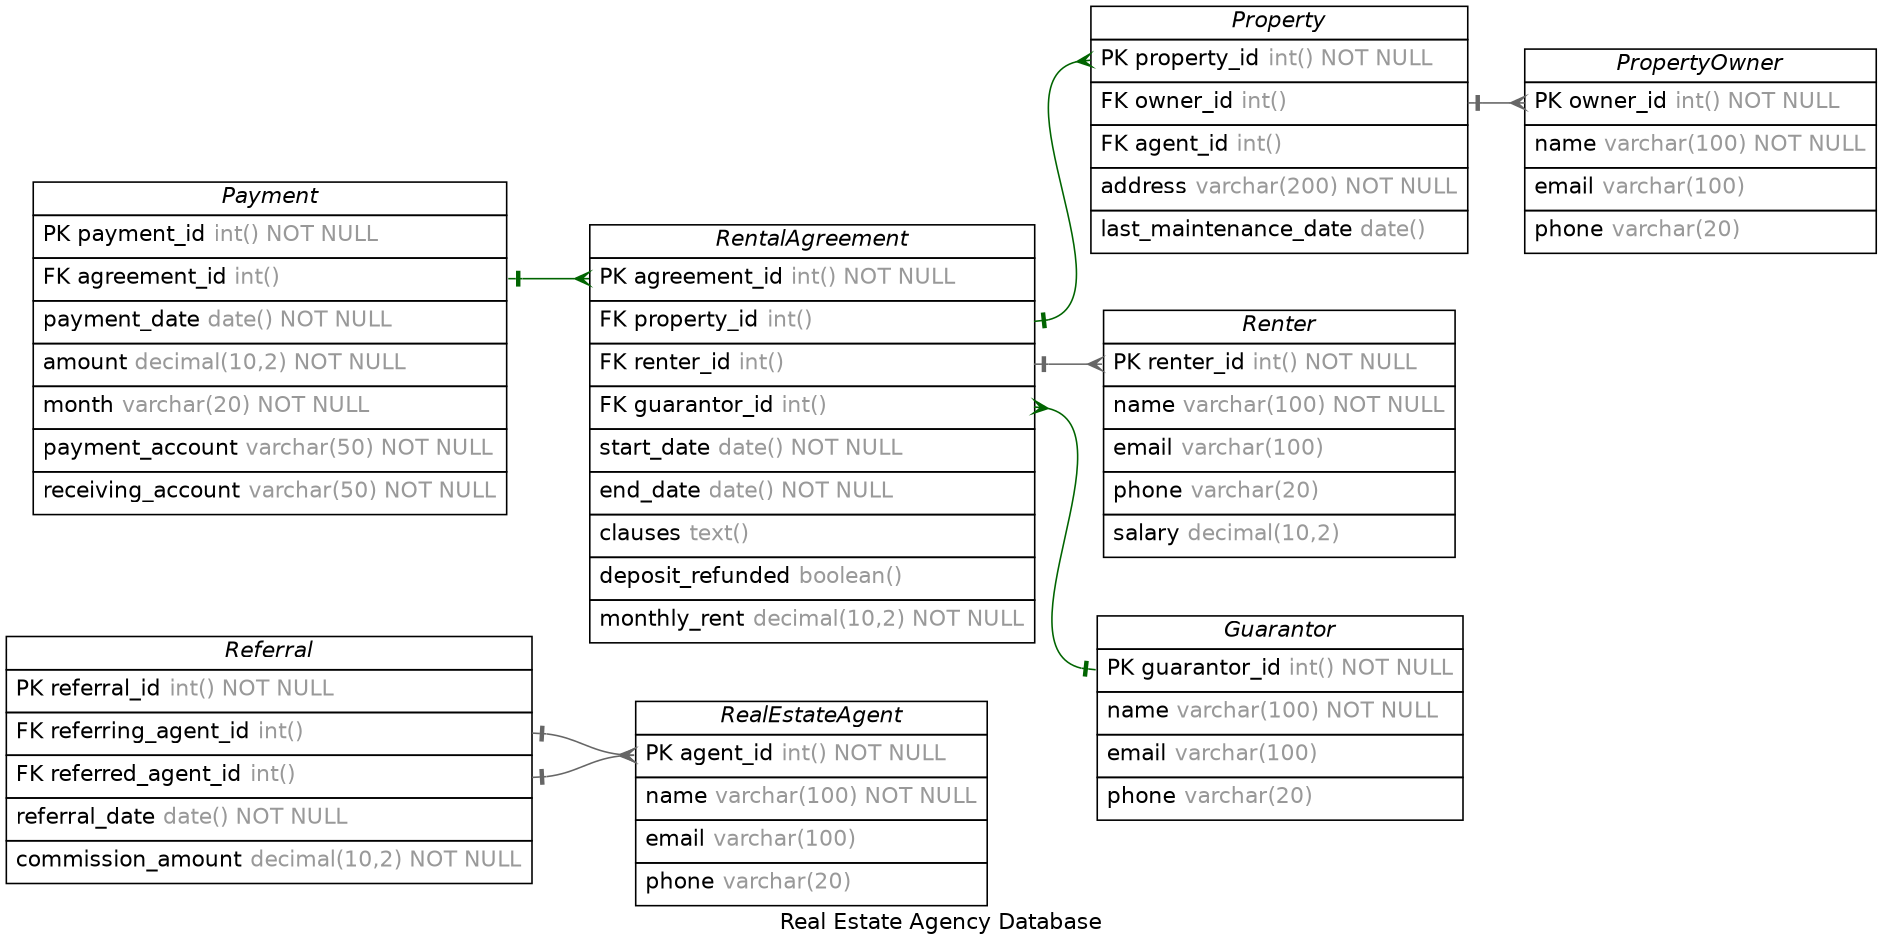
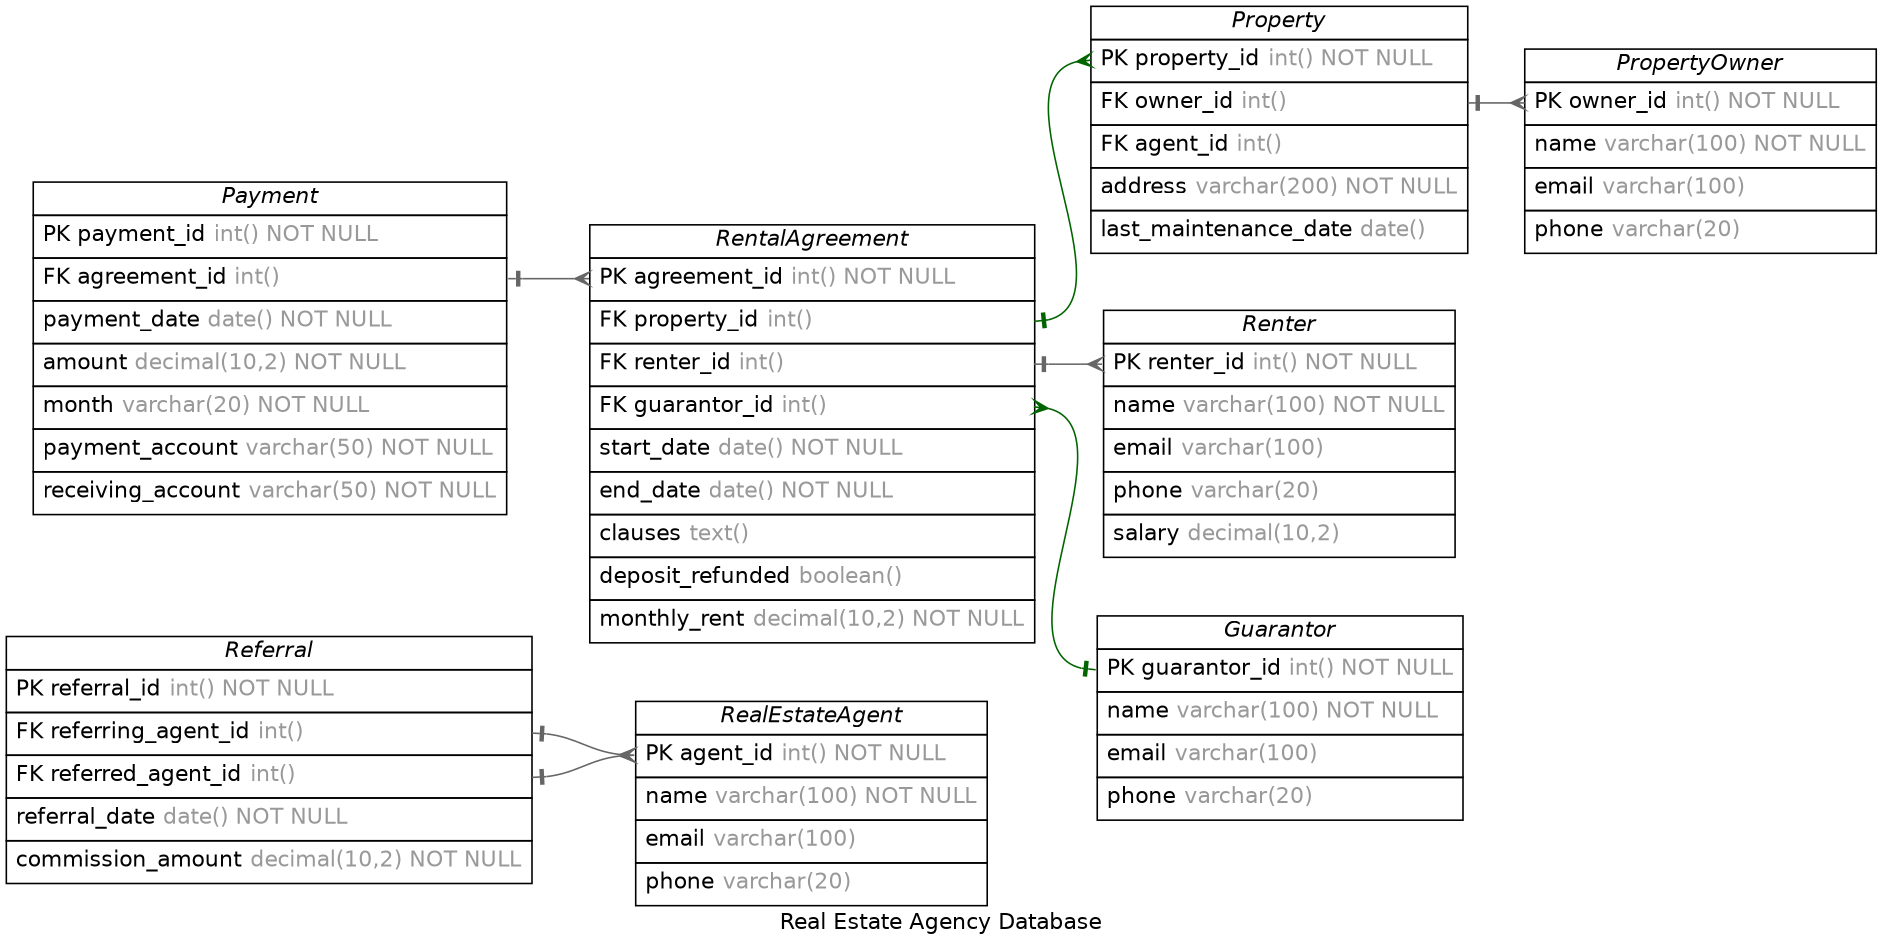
(548, 279) -> (548, 279)
